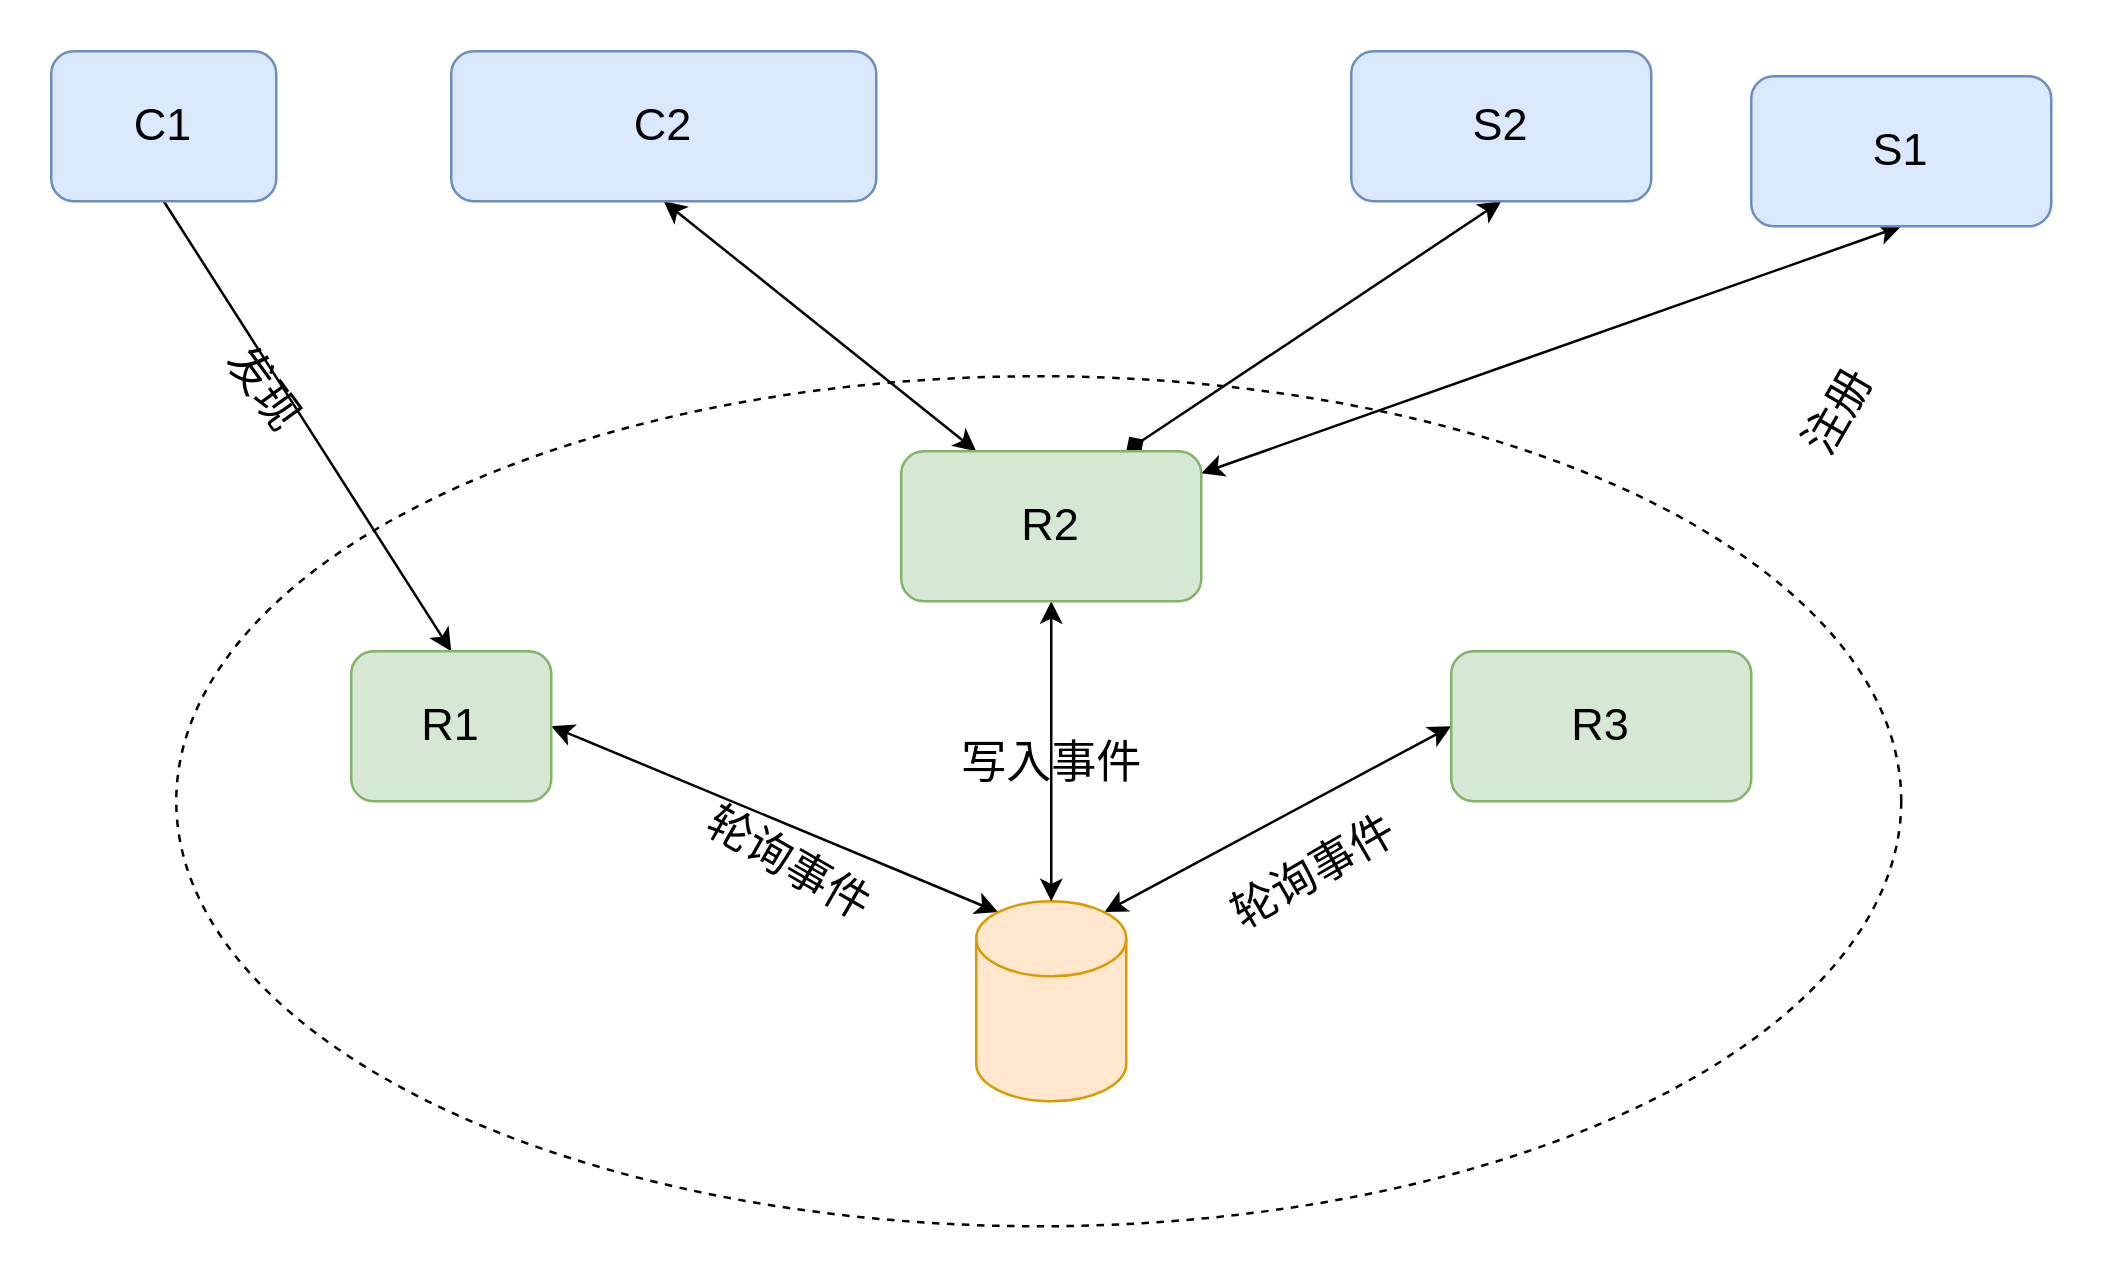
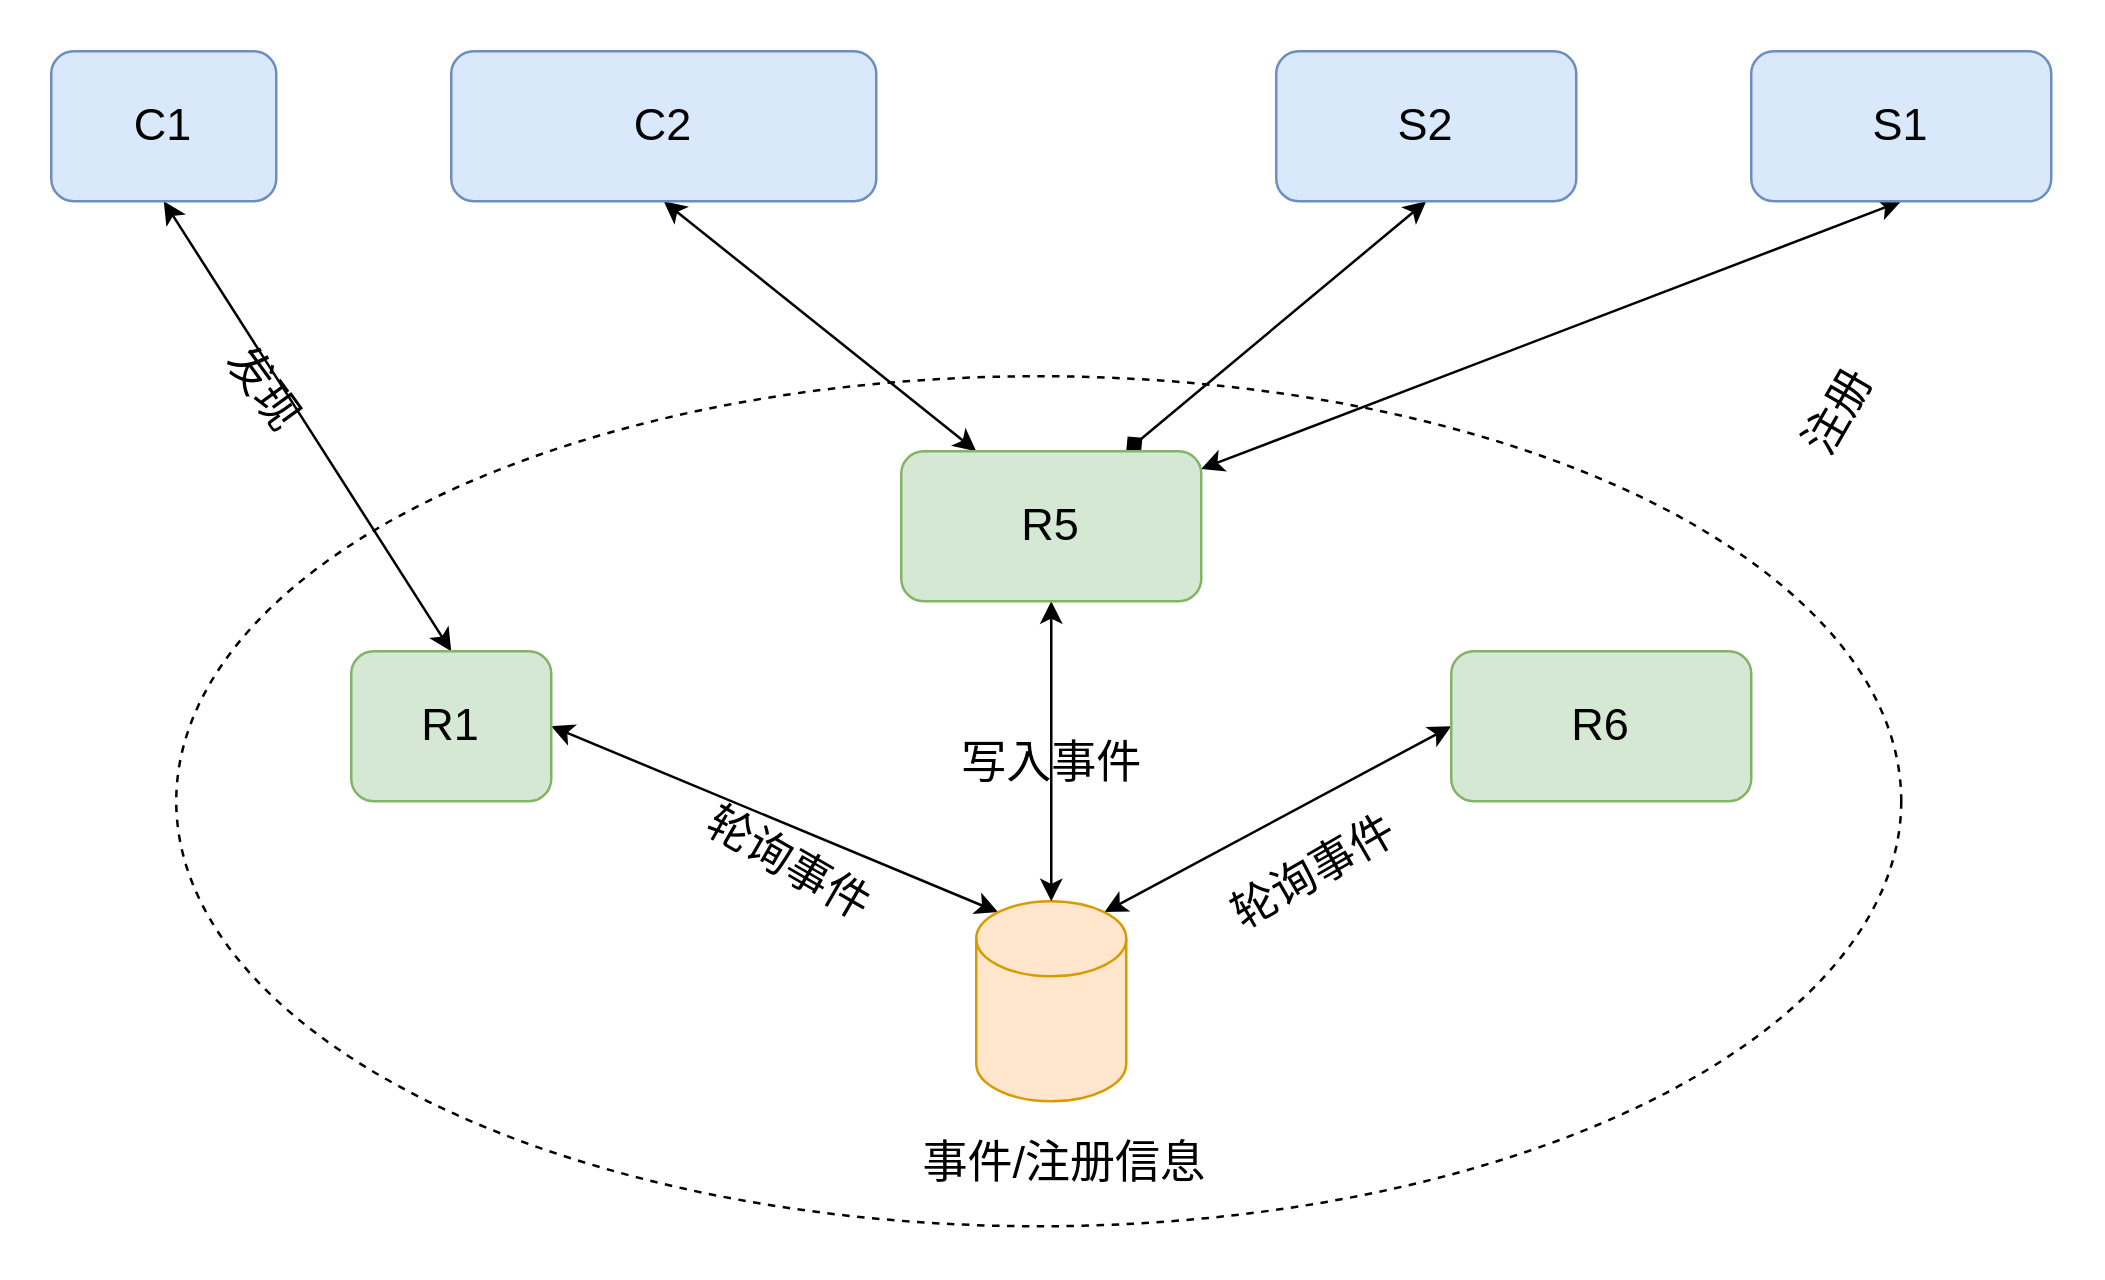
(1501, 126) -> (1426, 126)
(1901, 151) -> (1901, 126)
(170, 211) -> (173, 216)
(1051, 526) -> (1051, 526)
(1601, 726) -> (1601, 726)
none -> (1064, 1164)
